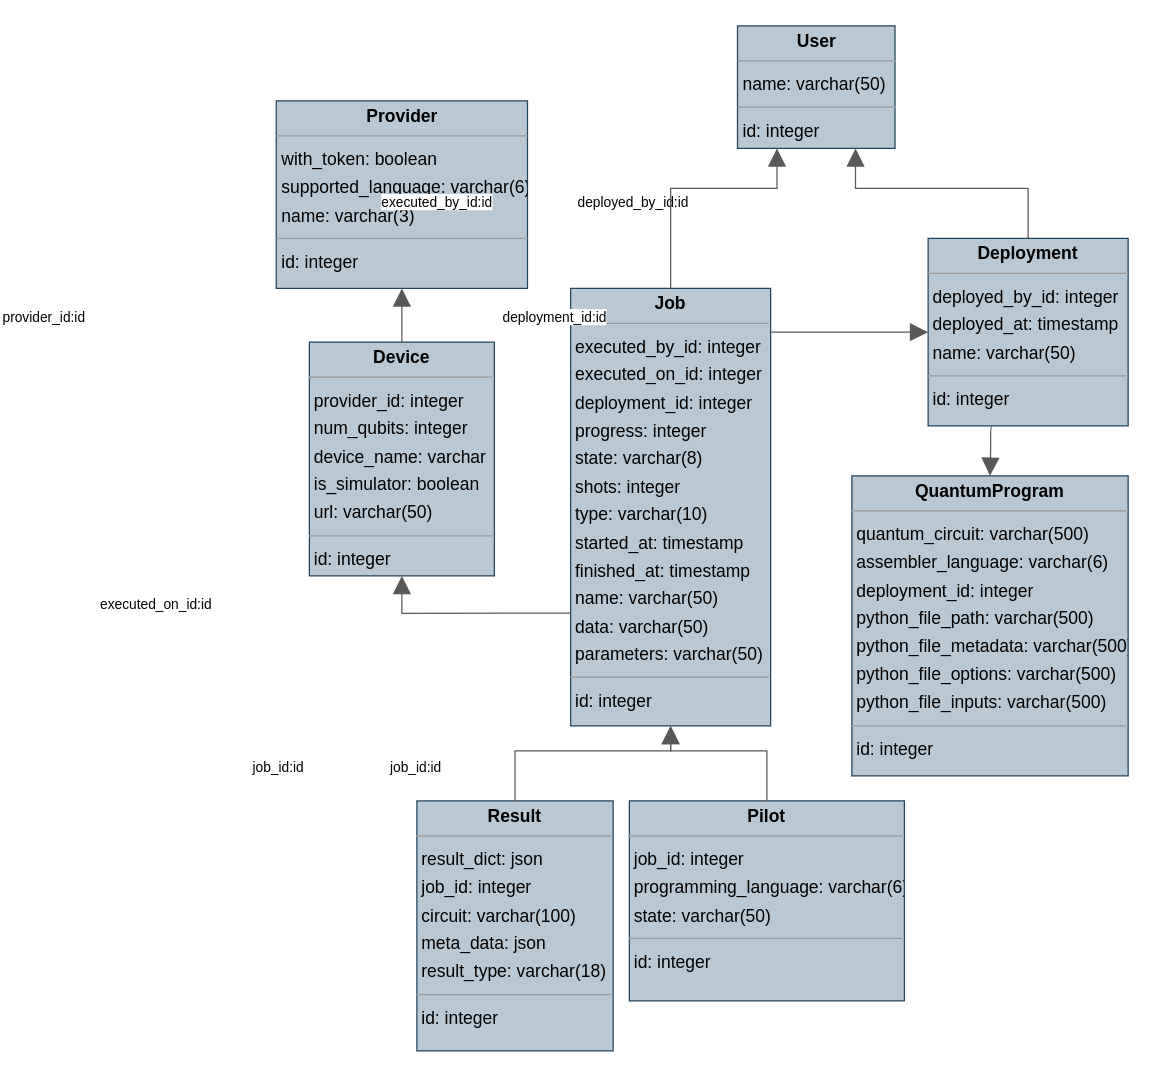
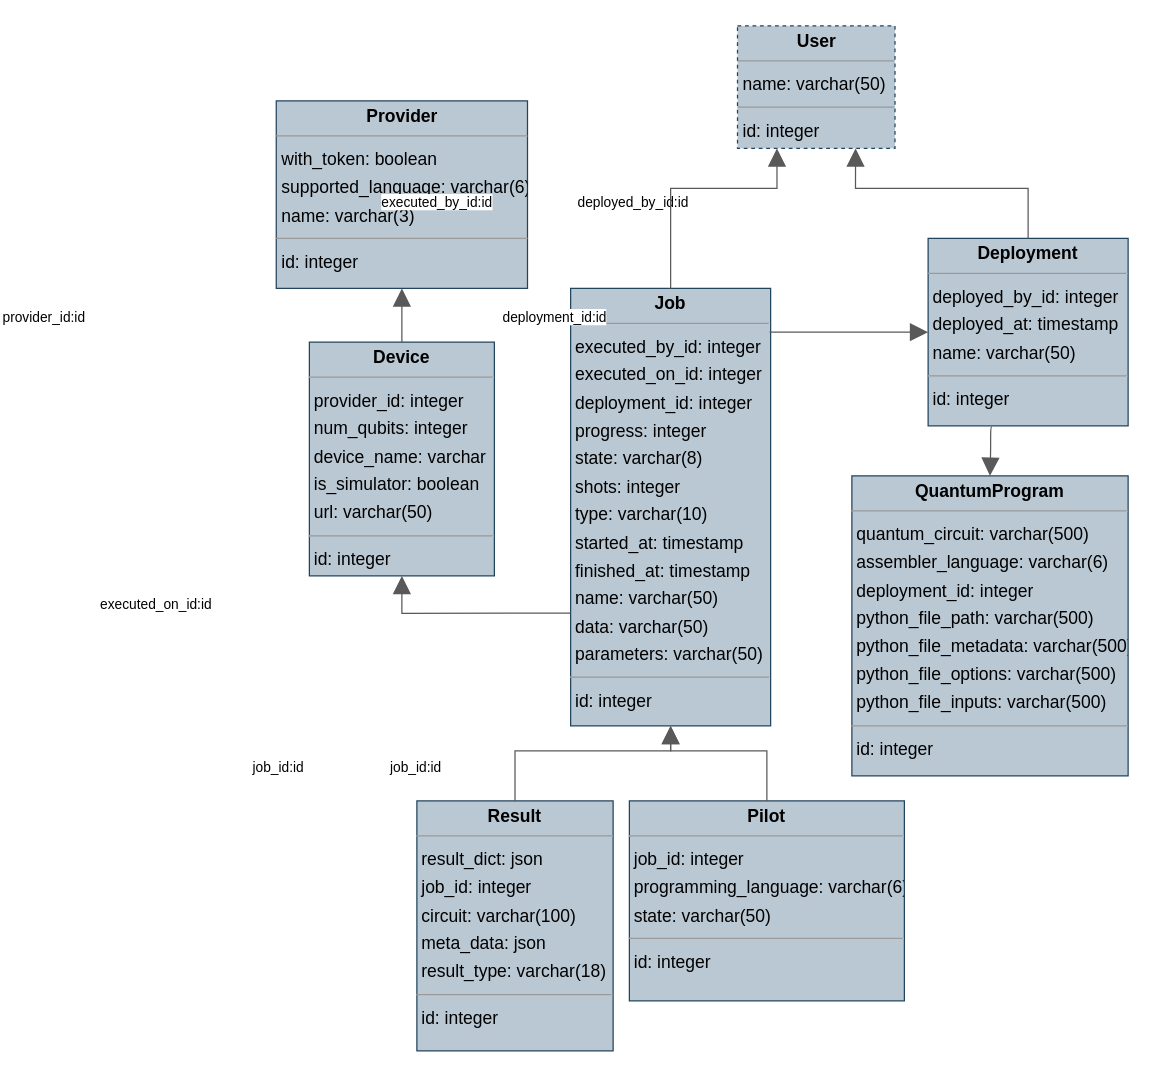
(816, 87) -> (816, 87)
